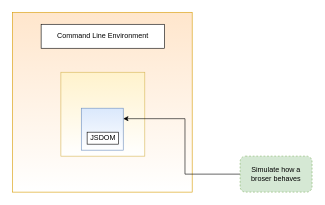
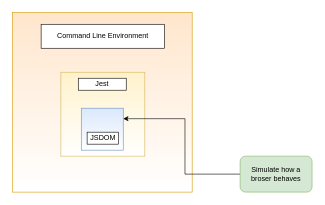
none -> (102, 84)
(276, 174) -> (276, 174)
